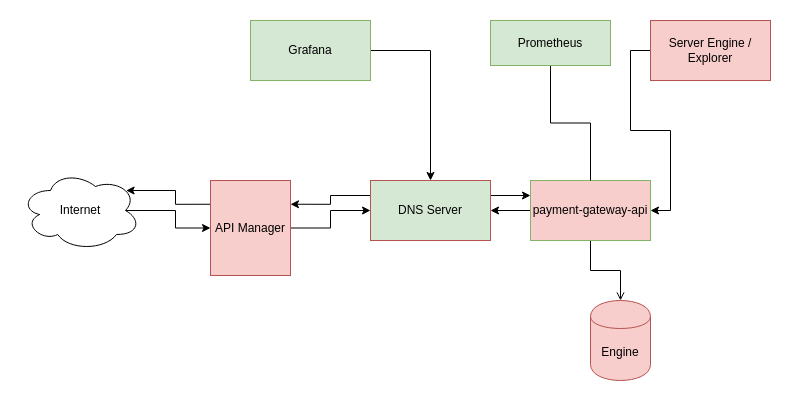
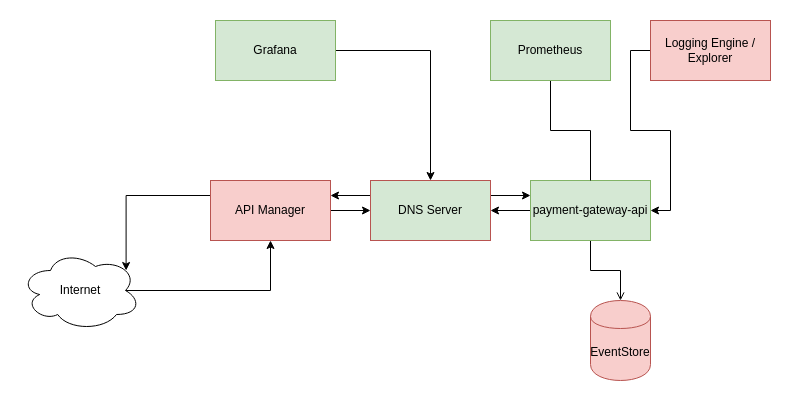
(551, 43) -> (551, 51)
(311, 51) -> (276, 51)
(711, 51) -> (711, 51)
(81, 211) -> (81, 291)
(591, 211) -> (591, 211)
(251, 228) -> (271, 211)
(621, 353) -> (621, 353)
